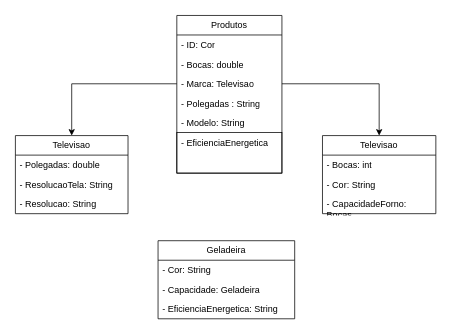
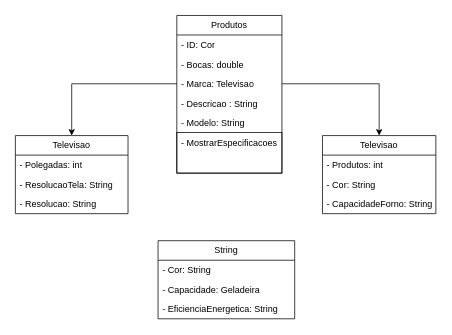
(225, 104) -> (225, 104)
(230, 148) -> (230, 148)
(62, 166) -> (54, 166)
(352, 166) -> (360, 166)
(380, 210) -> (380, 210)
(226, 250) -> (226, 250)
